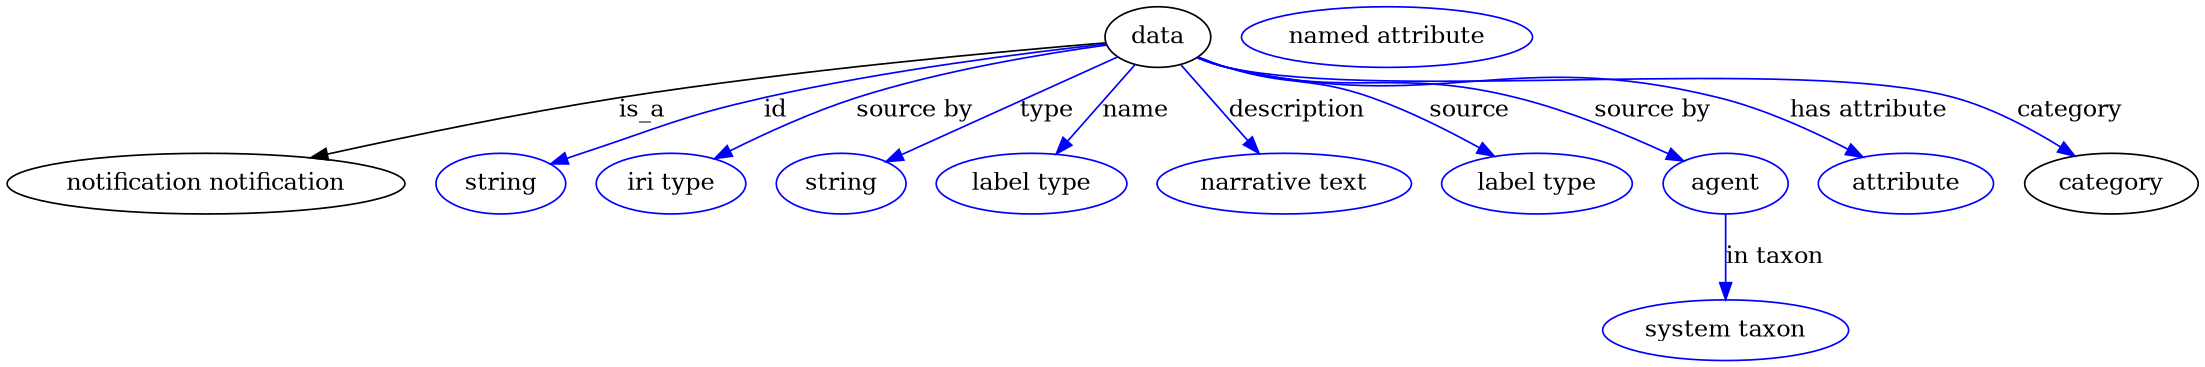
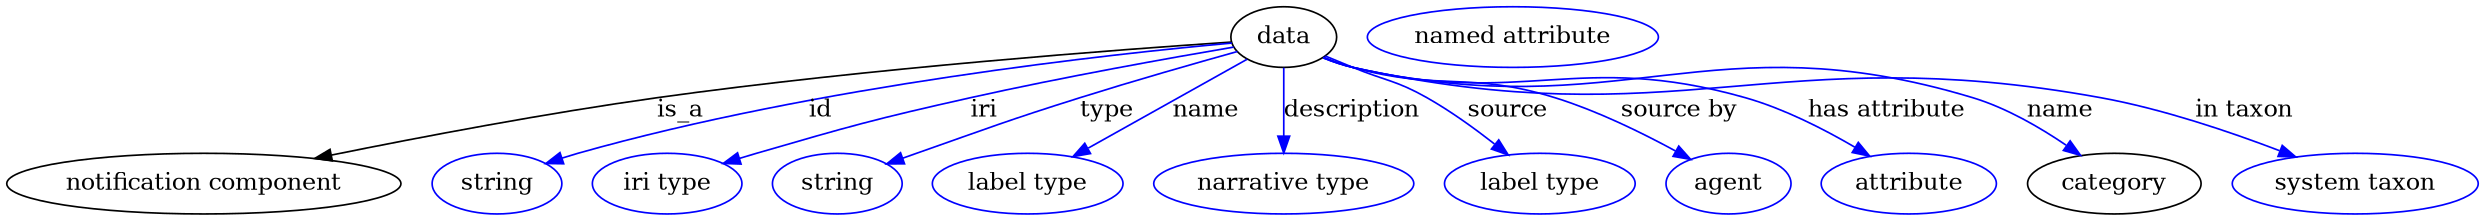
(915, 110) -> (984, 110)
(2070, 110) -> (2060, 110)
(206, 184) -> (204, 184)
(1284, 184) -> (1284, 184)
(1726, 248) -> (1804, 81)
